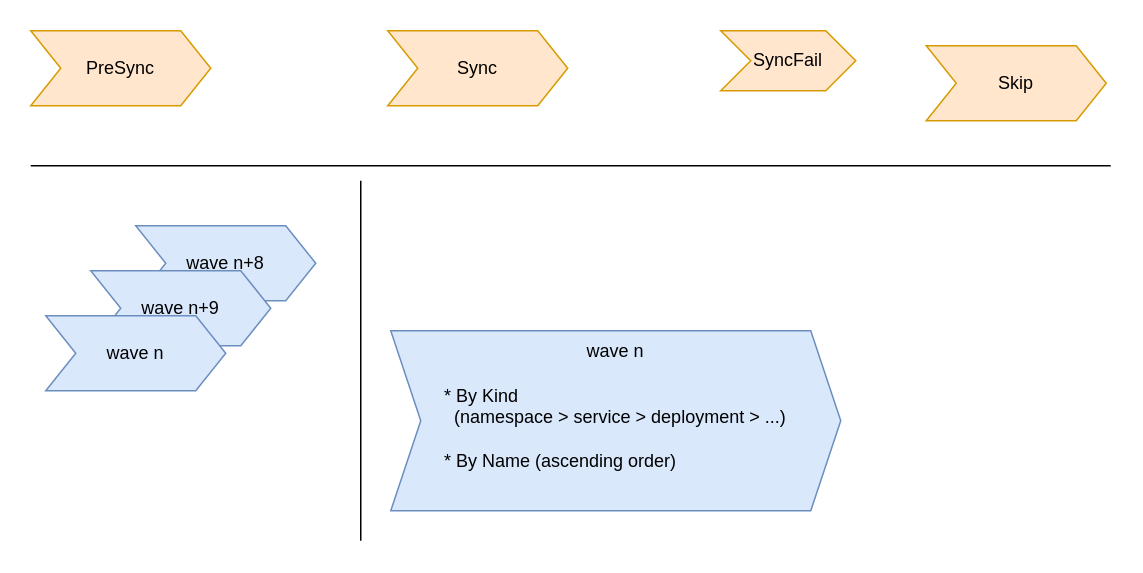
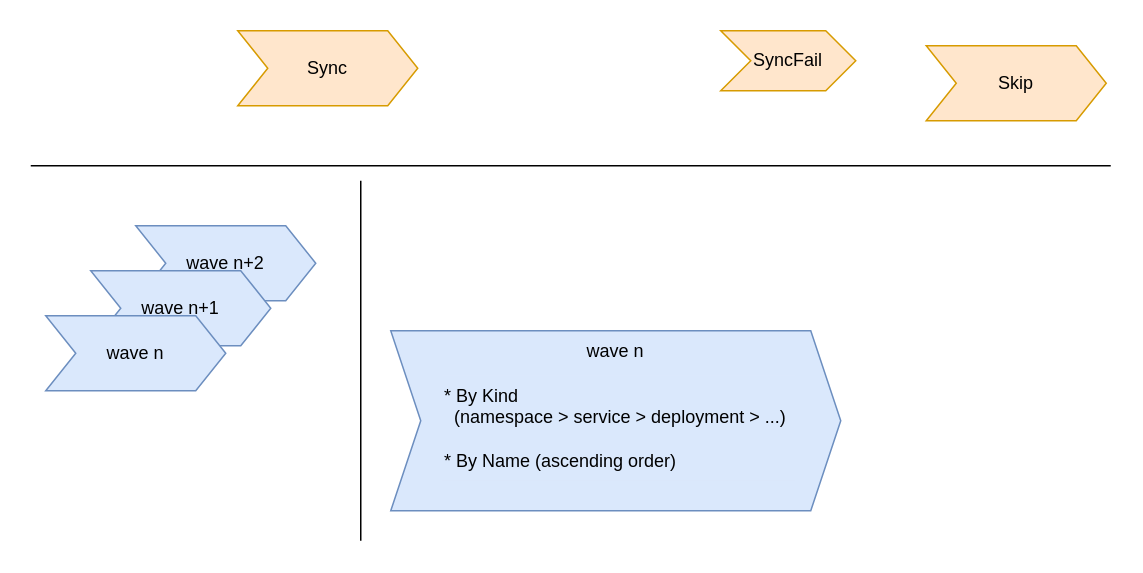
(121, 68) -> none
(478, 68) -> (328, 68)
(226, 263) -> (226, 263)
(181, 308) -> (181, 308)
